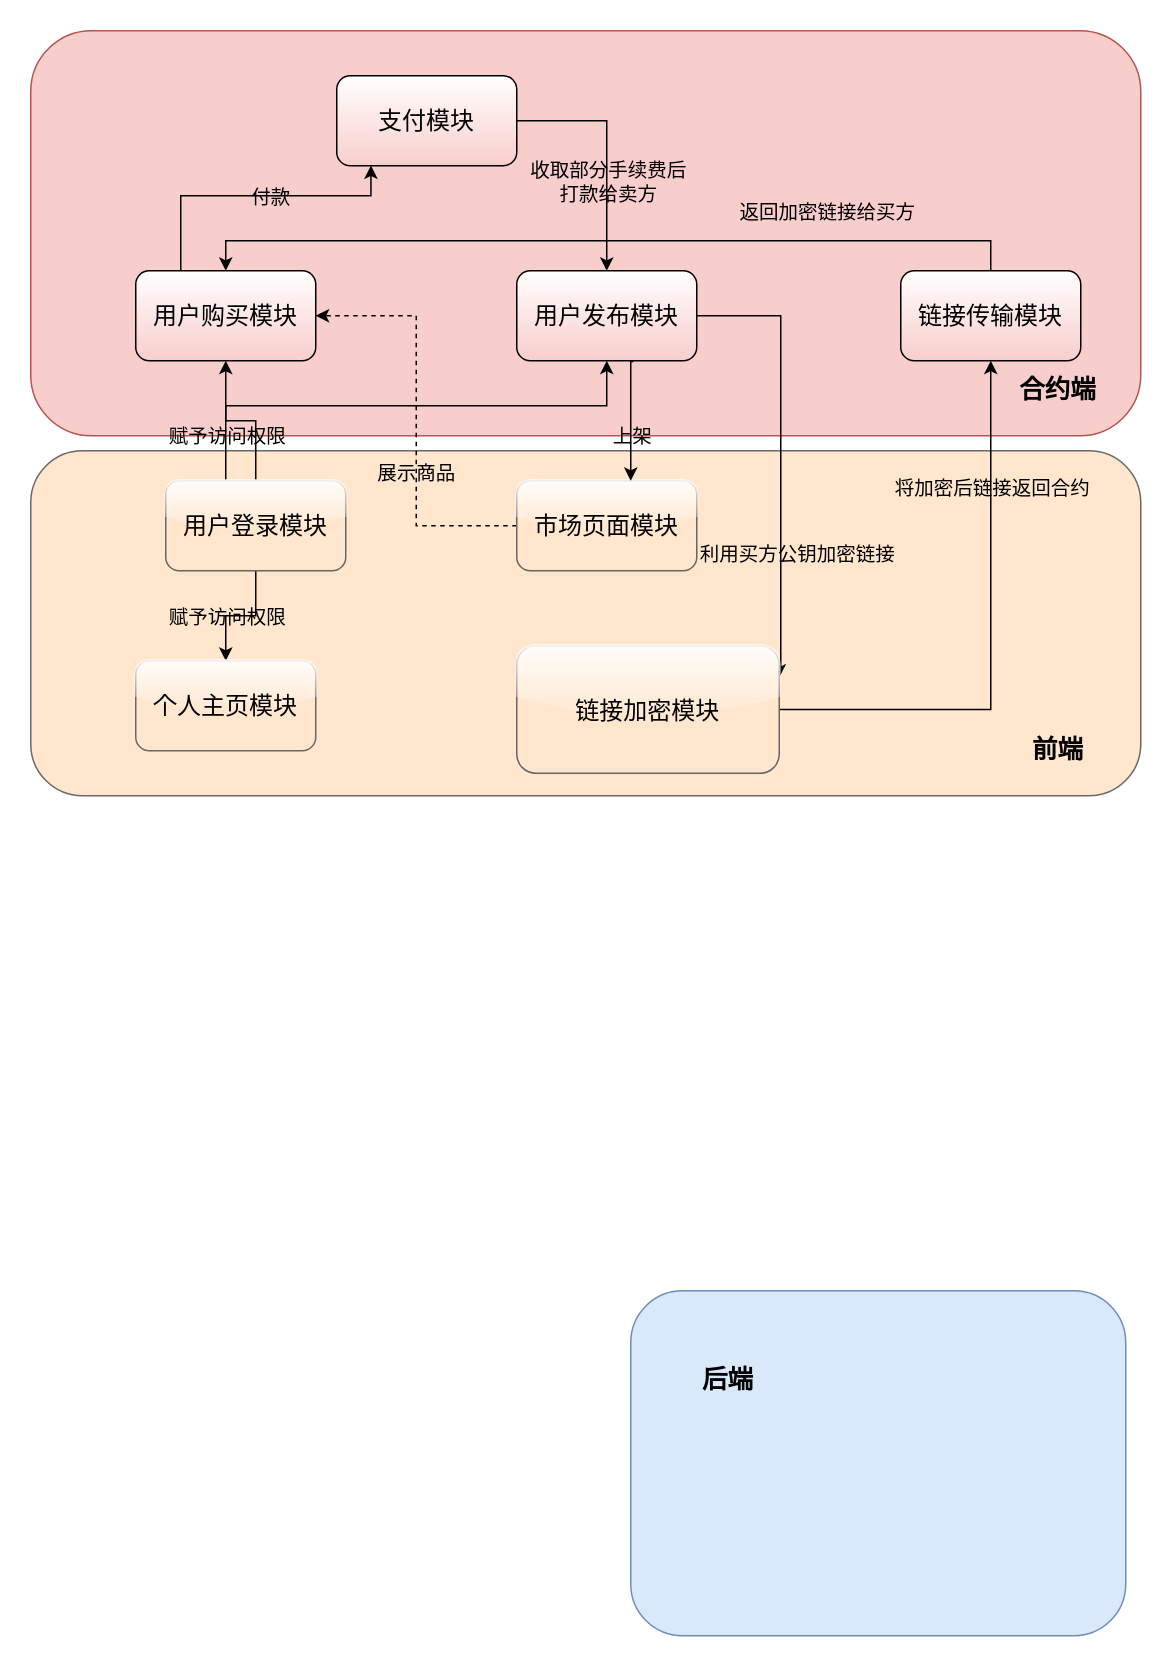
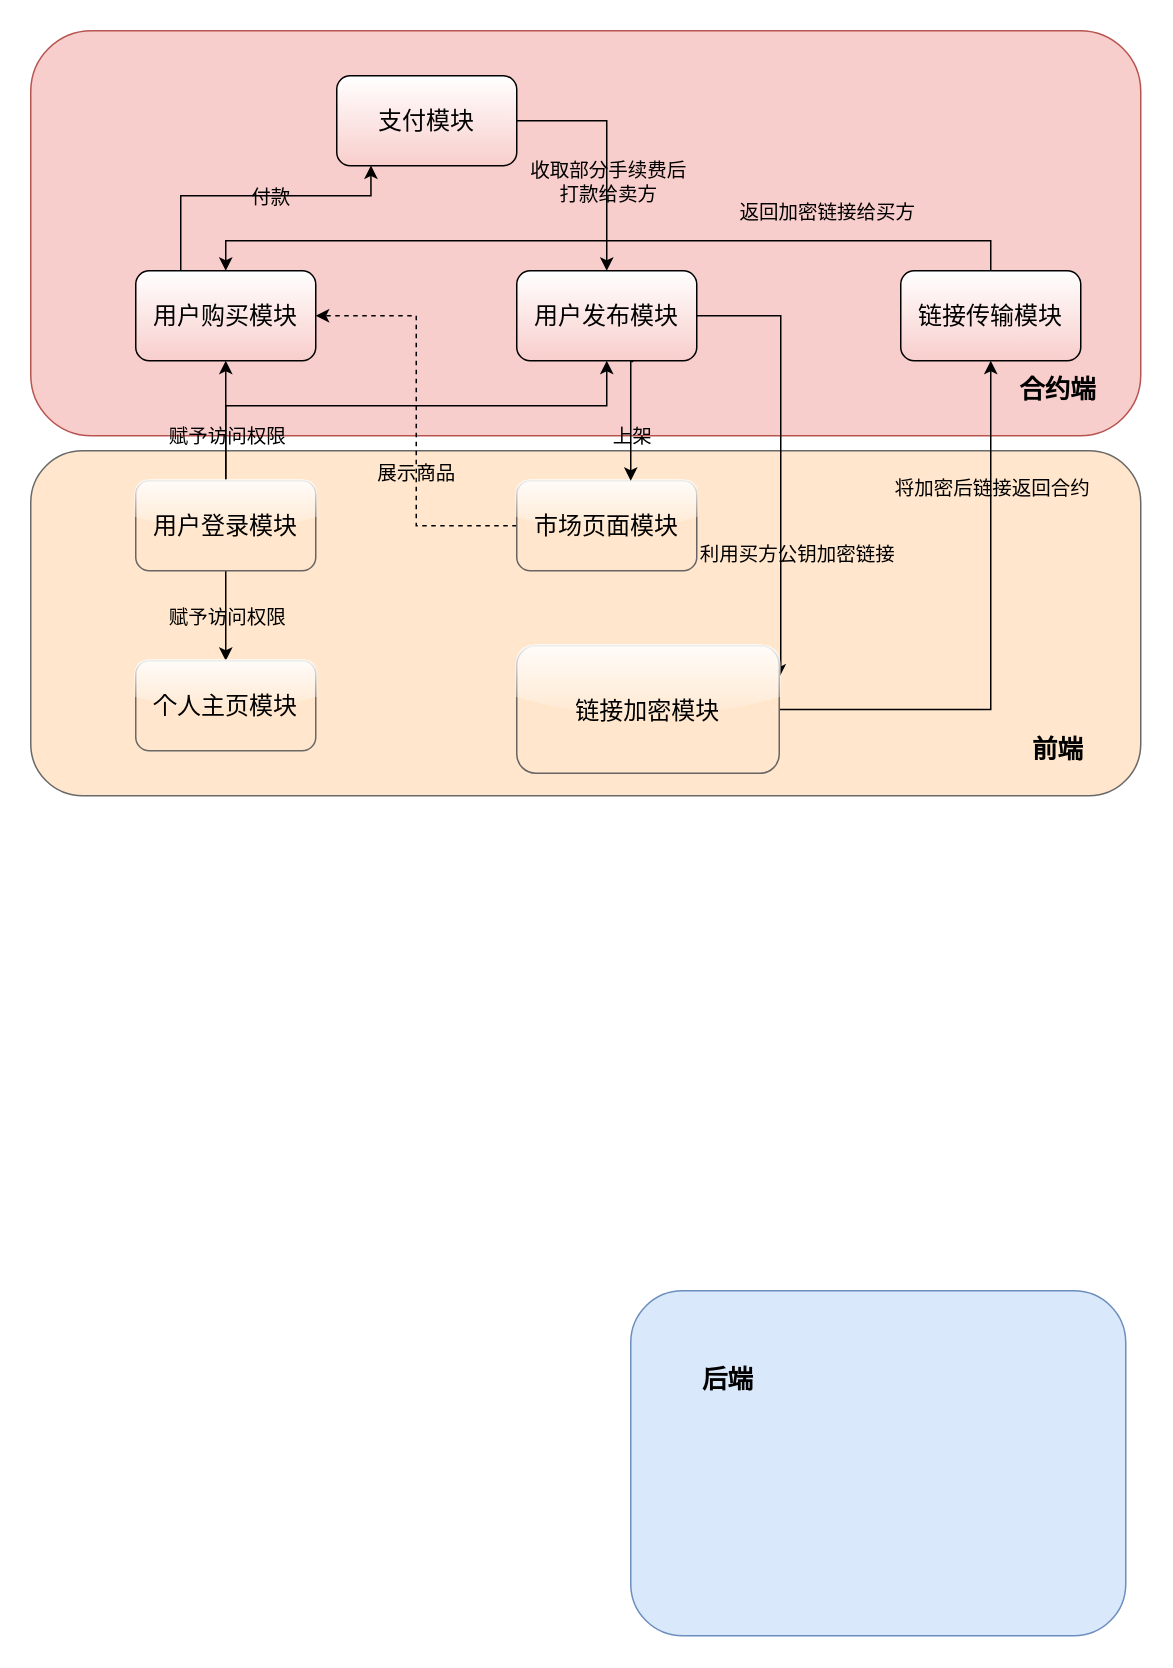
(256, 526) -> (226, 526)
